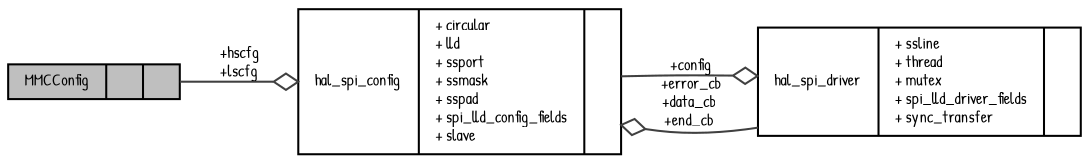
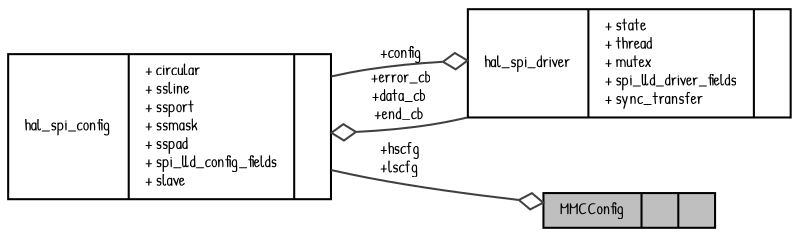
(448, 44) -> (168, 89)
(917, 44) -> (626, 26)
(227, 82) -> (424, 187)
